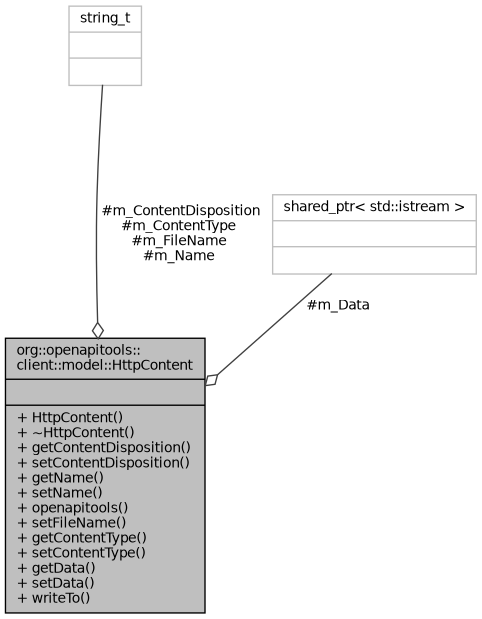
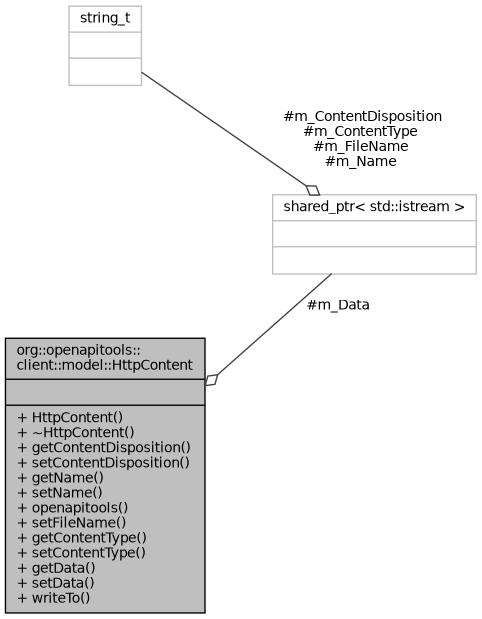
(97, 203) -> (224, 129)
